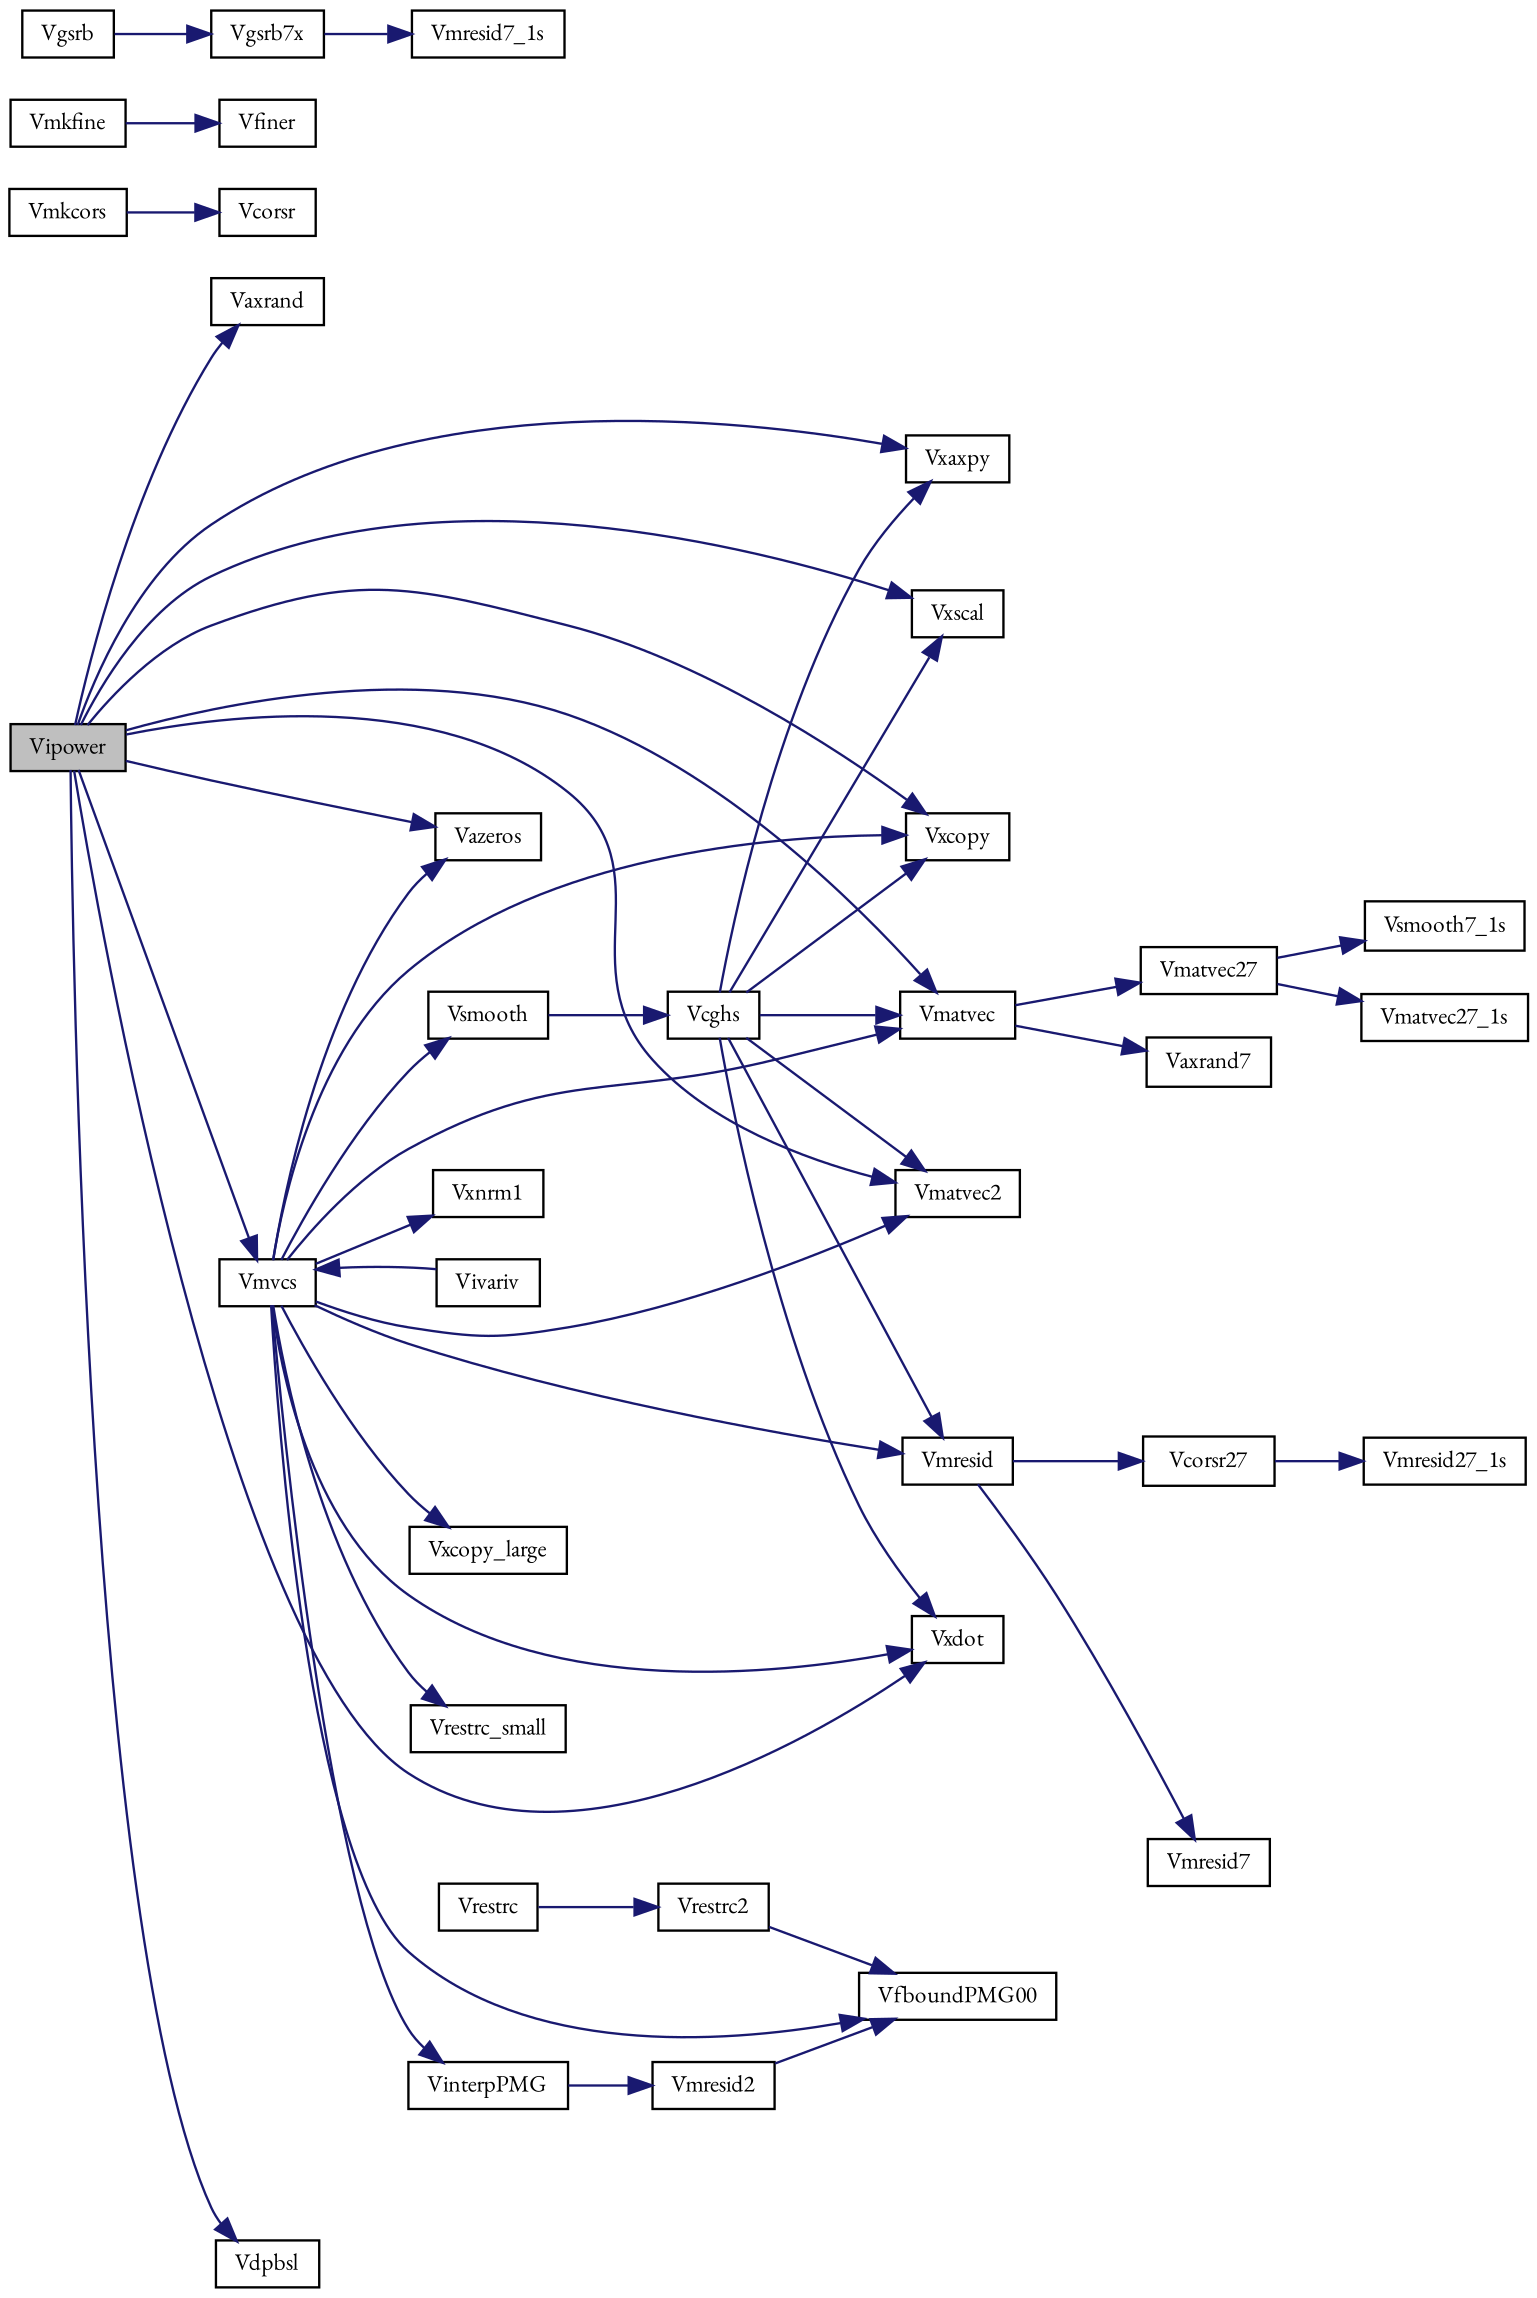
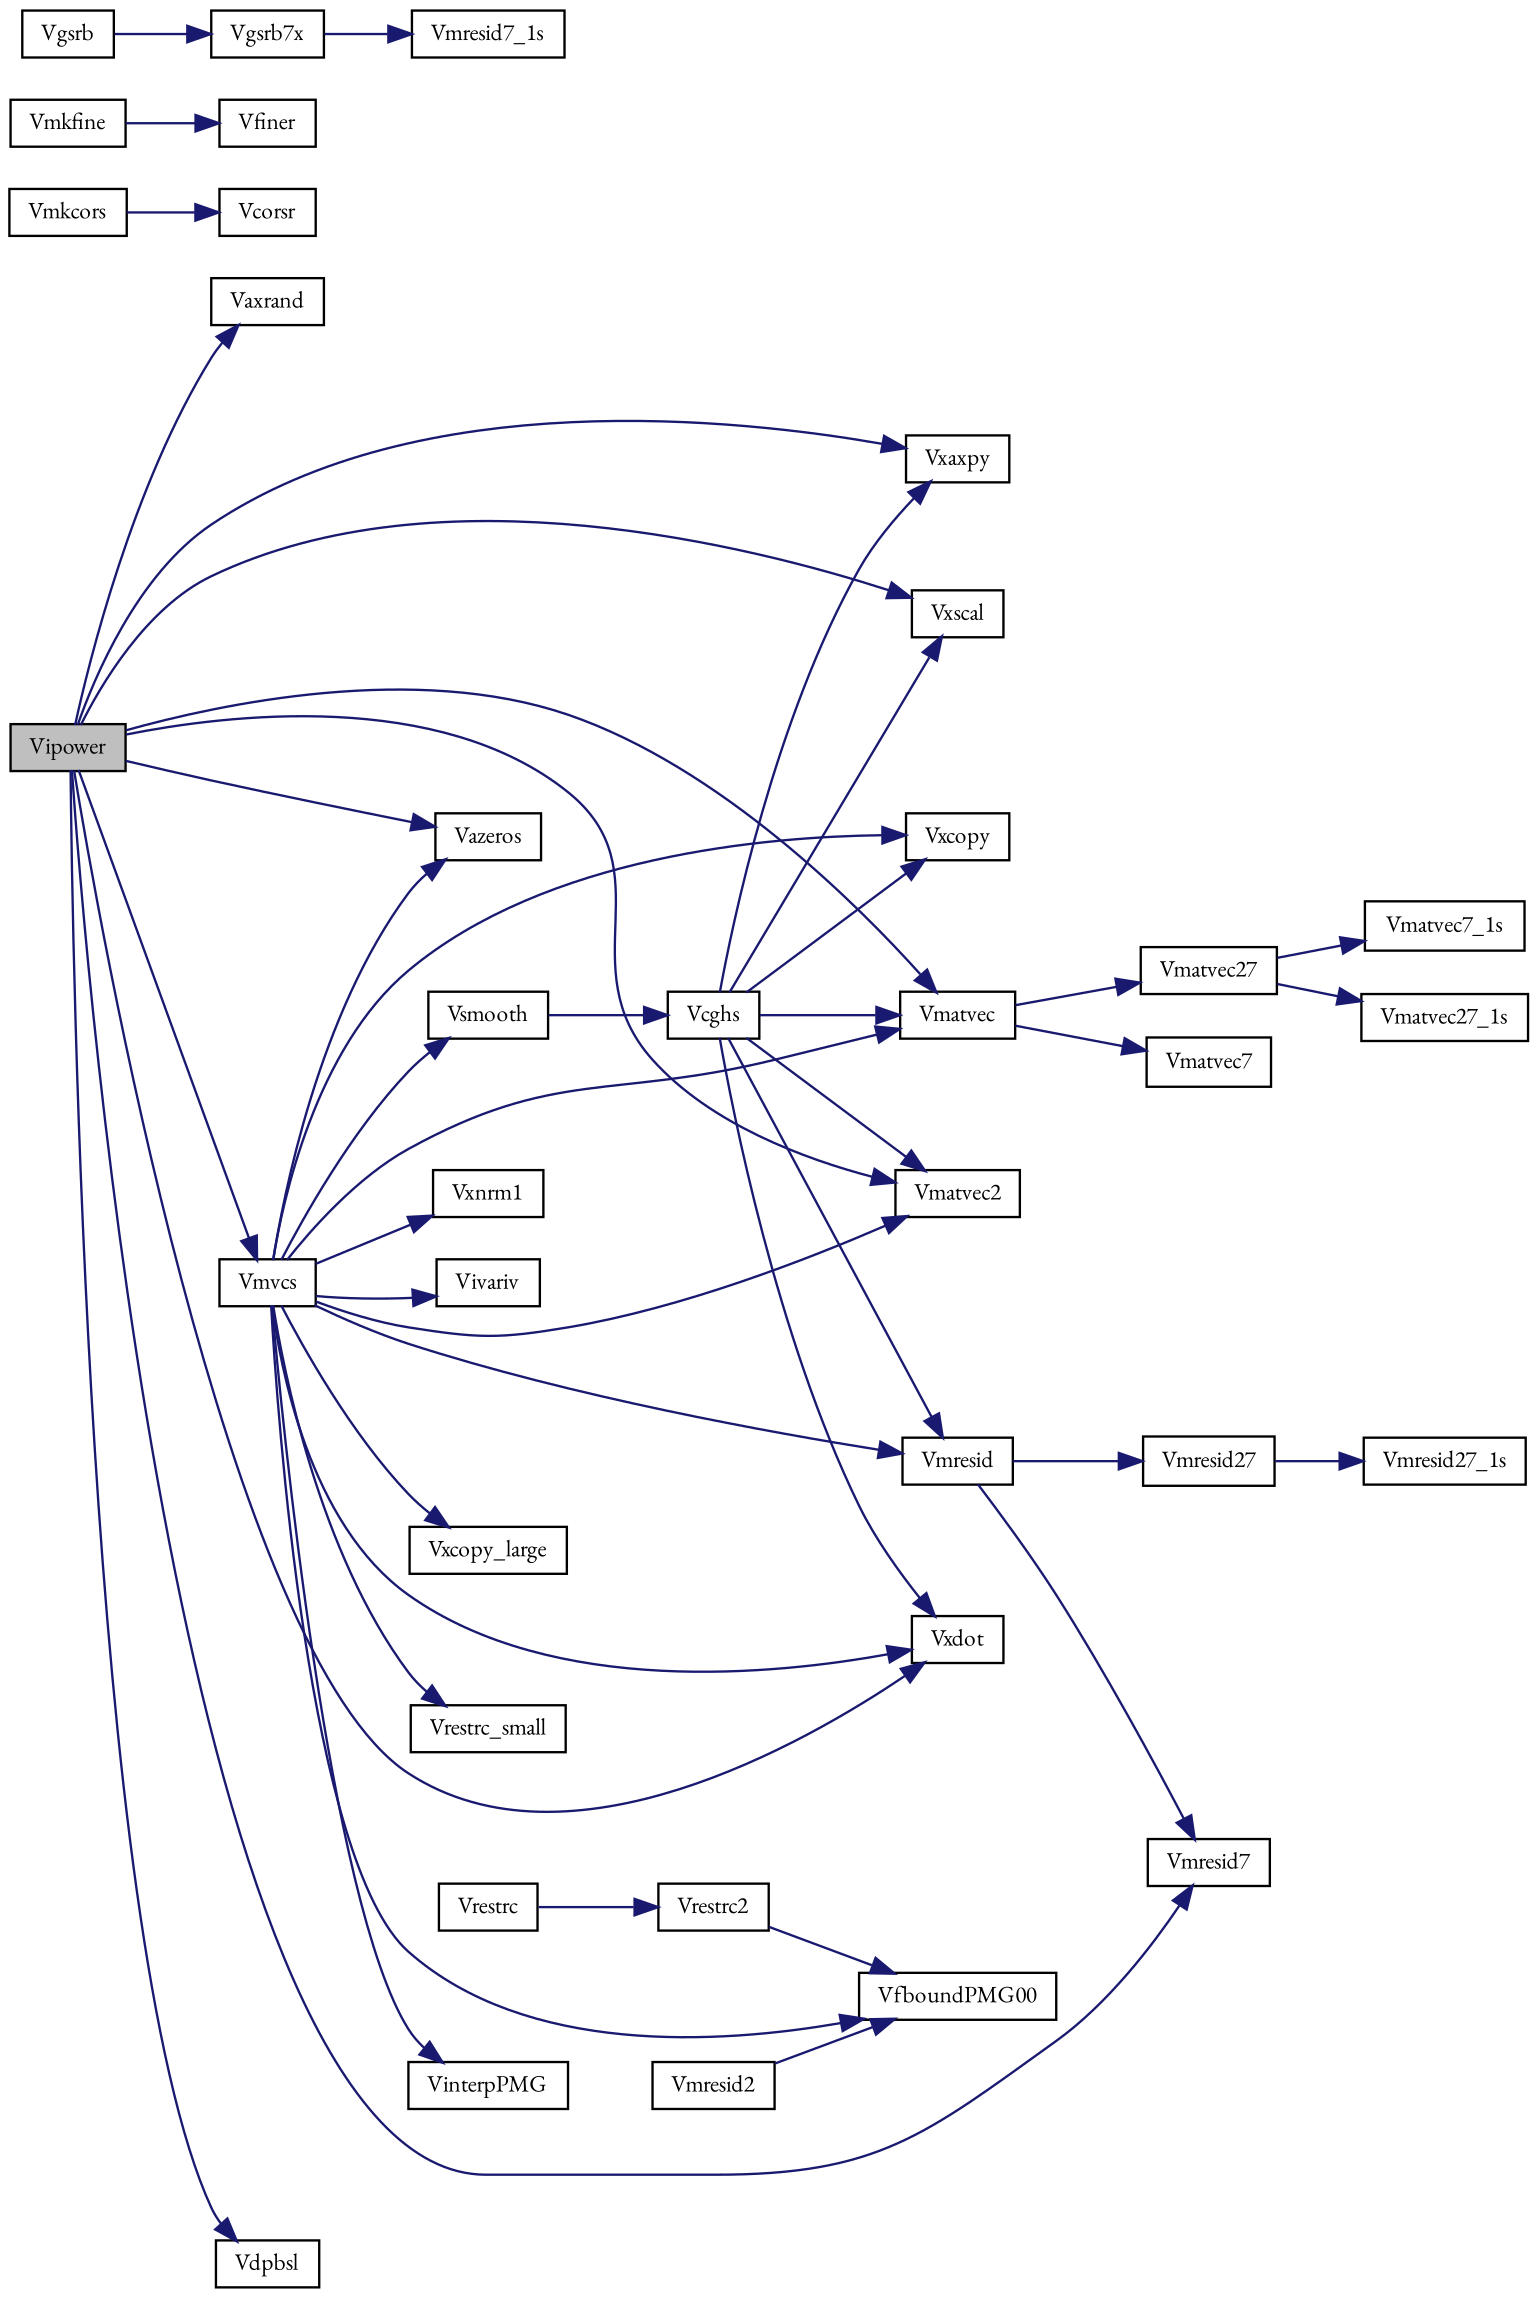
(499, 608) -> (267, 1904)
(1445, 926) -> (1445, 926)
(1209, 1062) -> (1209, 1062)
(388, 1267) -> (364, 1298)
(1209, 1461) -> (1209, 1461)
(598, 2086) -> none
